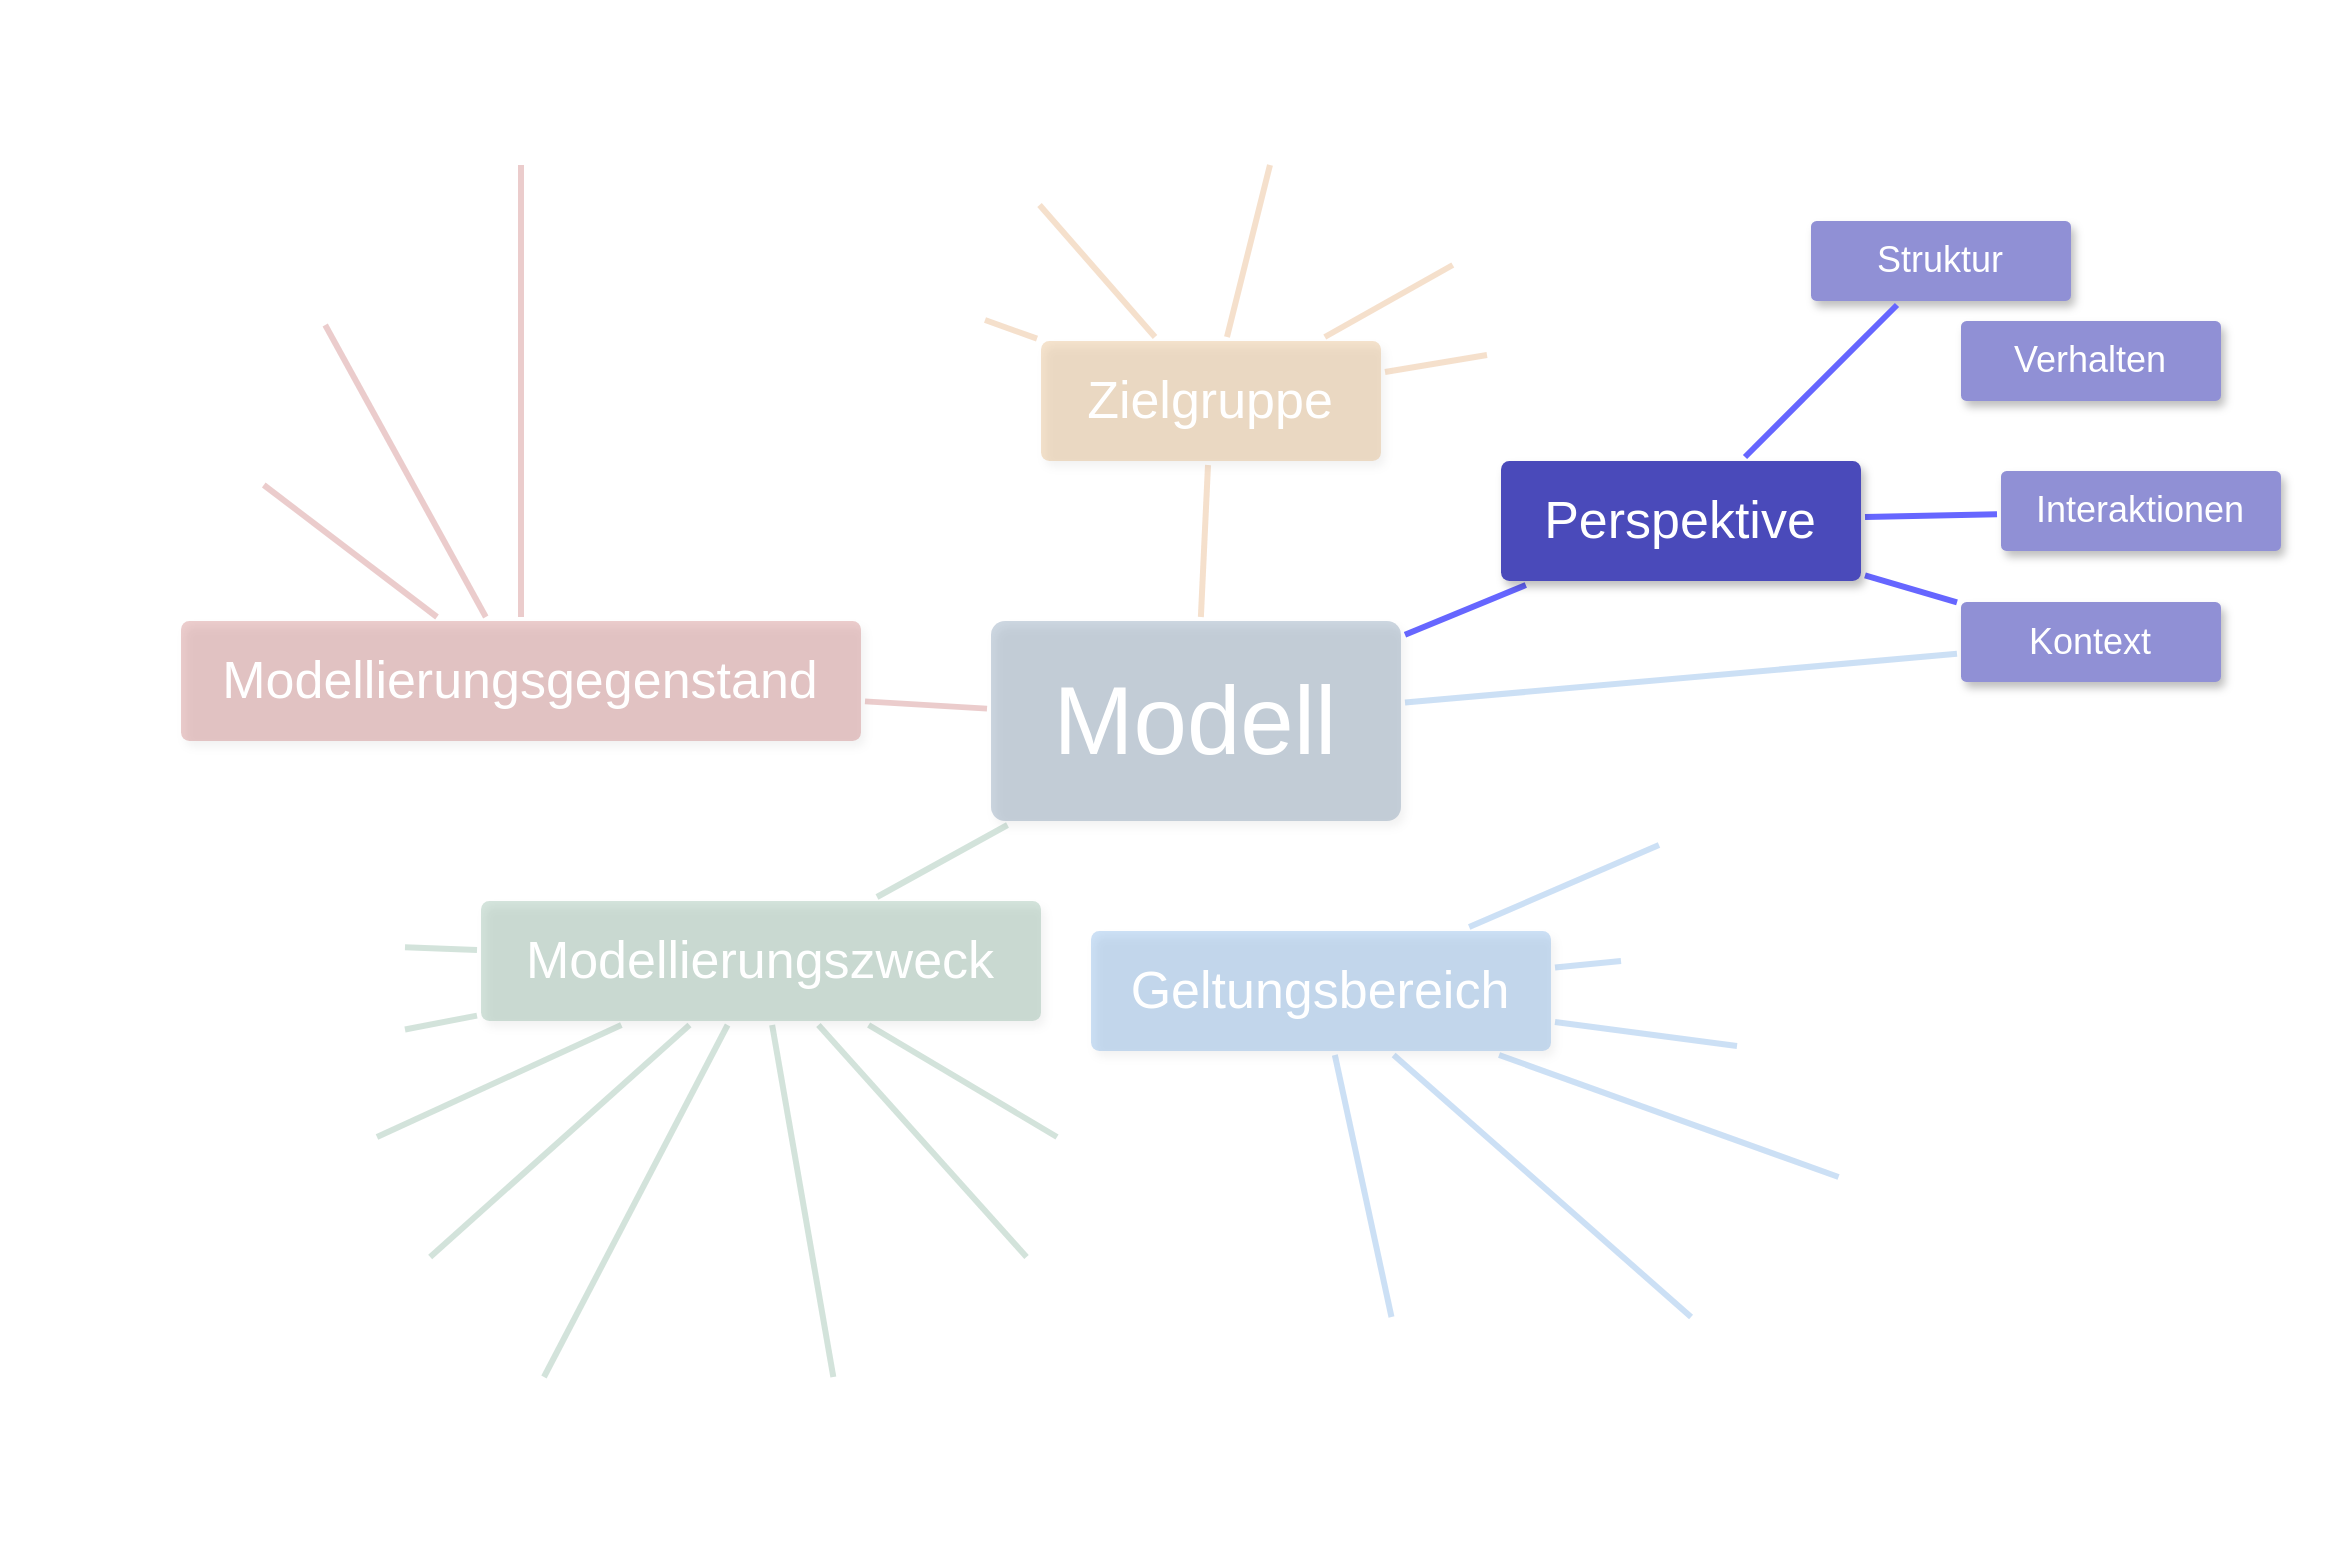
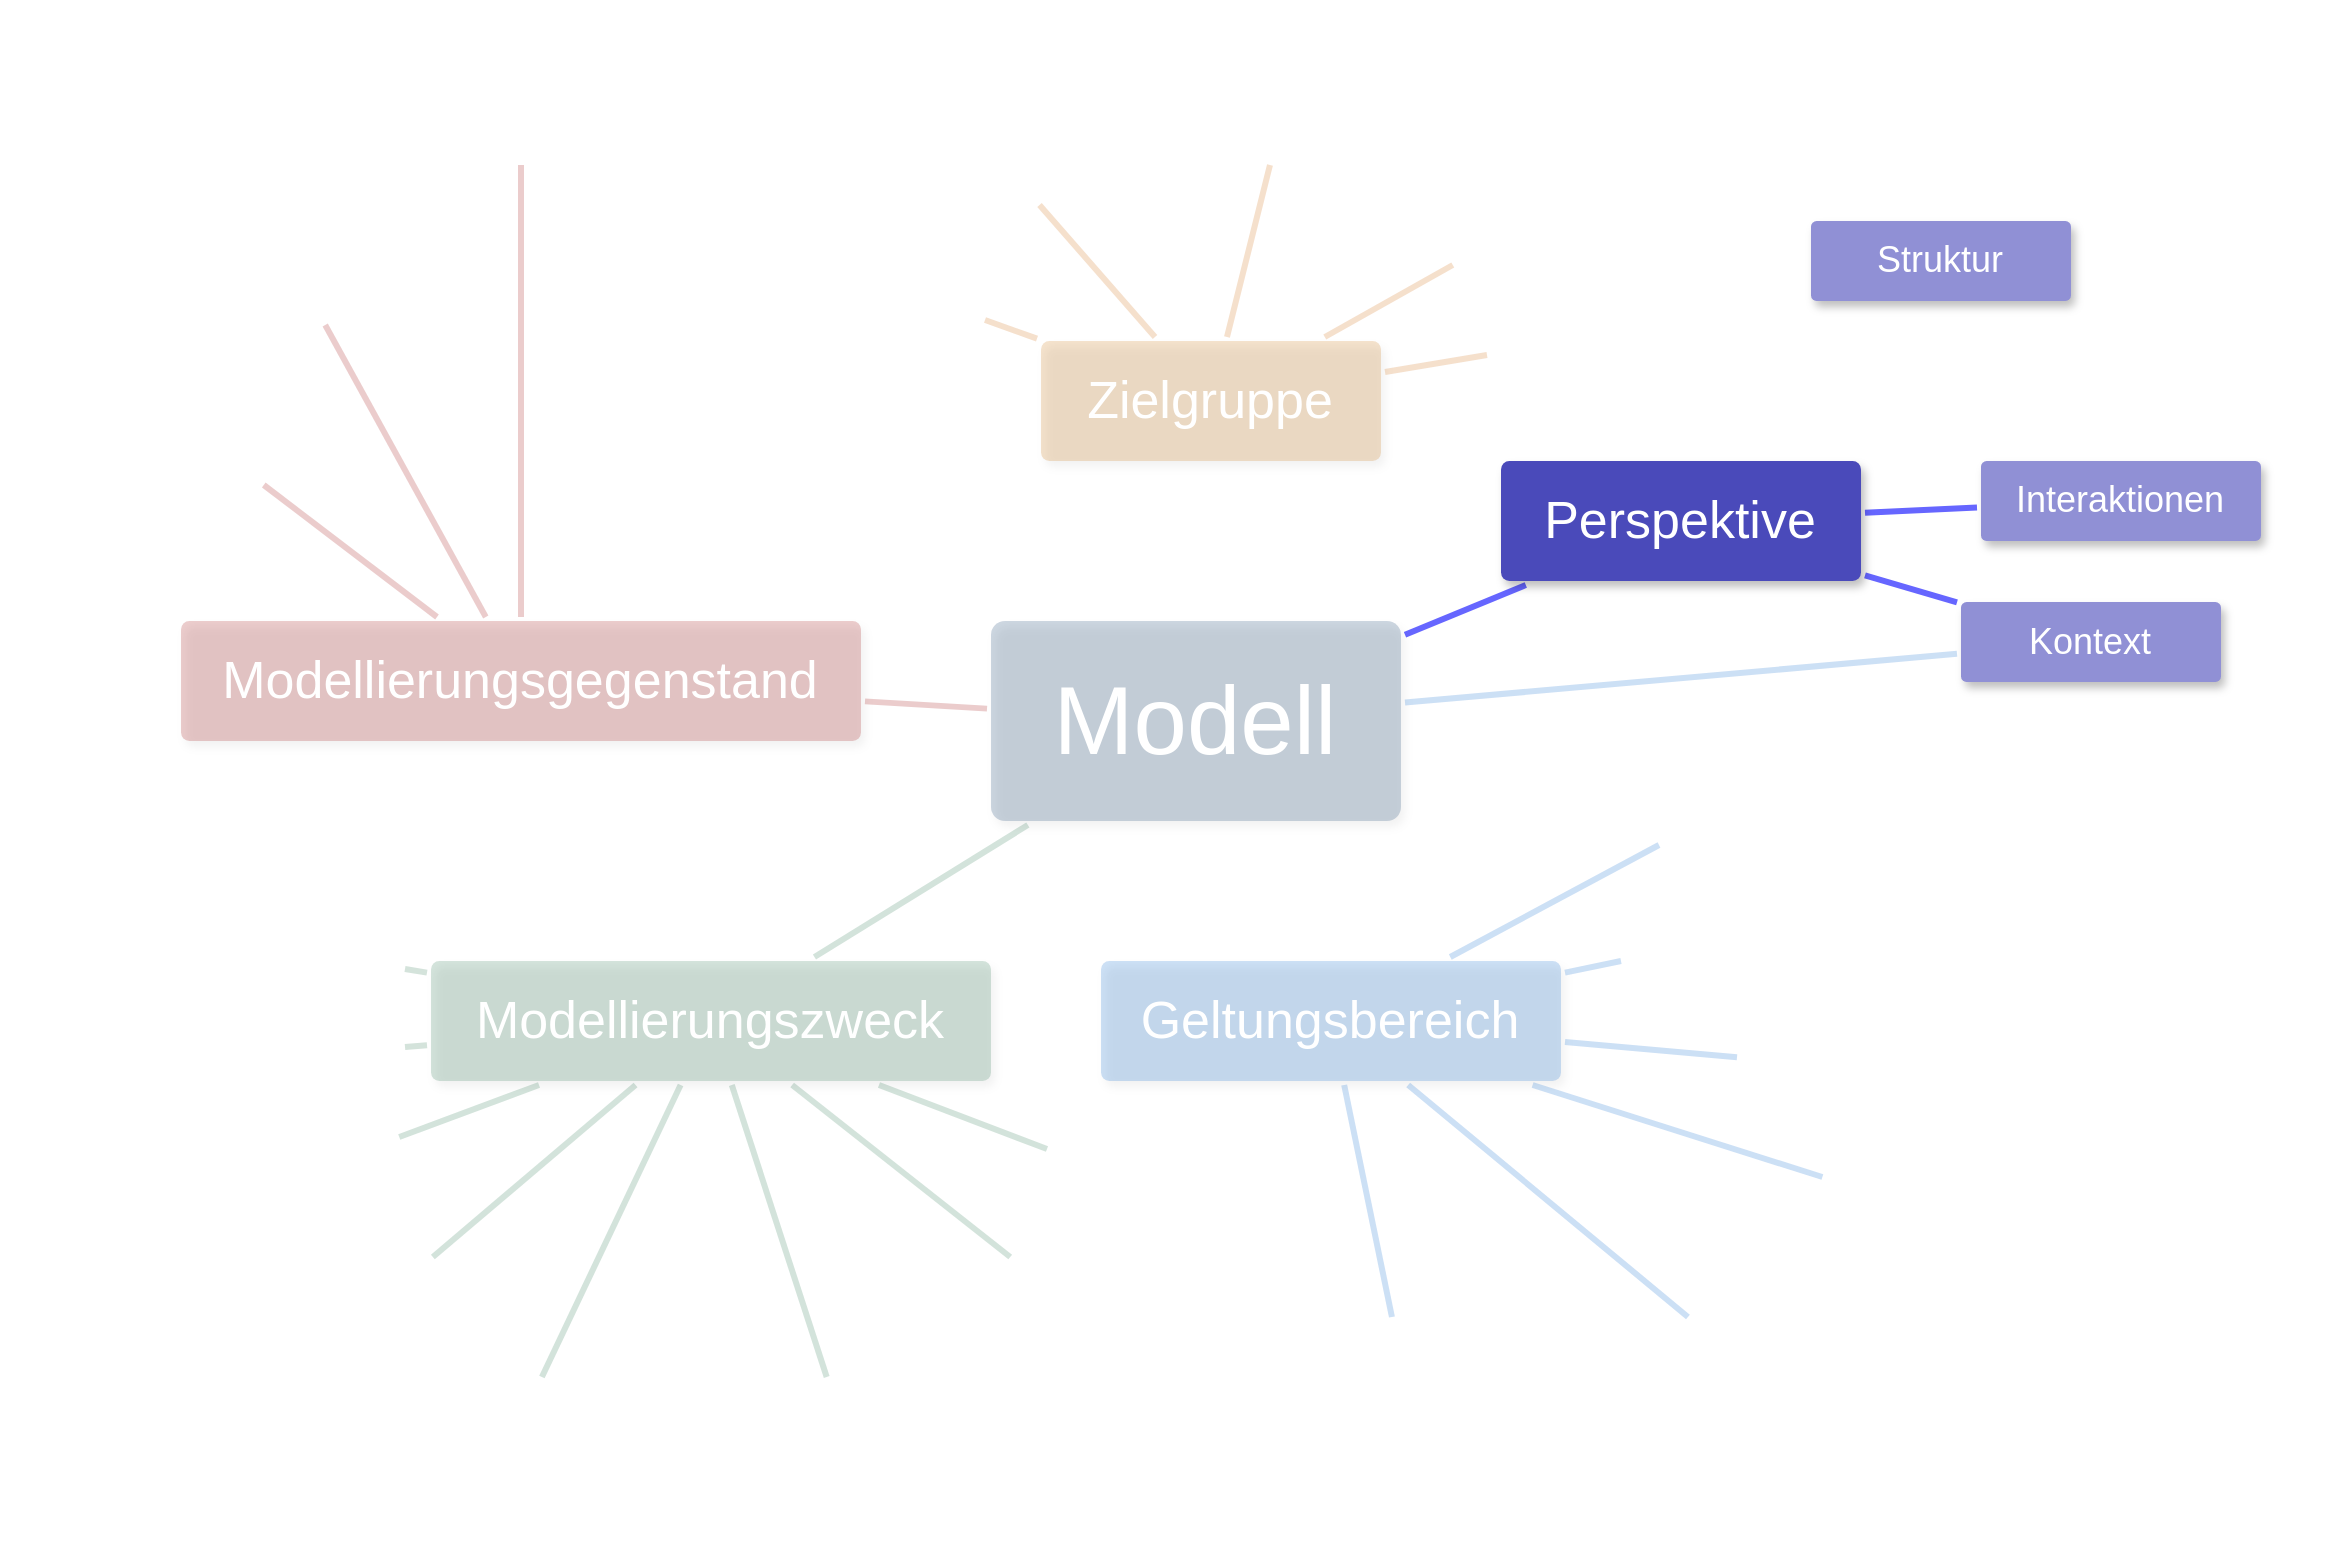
(2091, 361) -> none
(1821, 381) -> none
(2141, 511) -> (2121, 501)
(1204, 541) -> none
(761, 961) -> (711, 1021)
(1321, 991) -> (1331, 1021)
